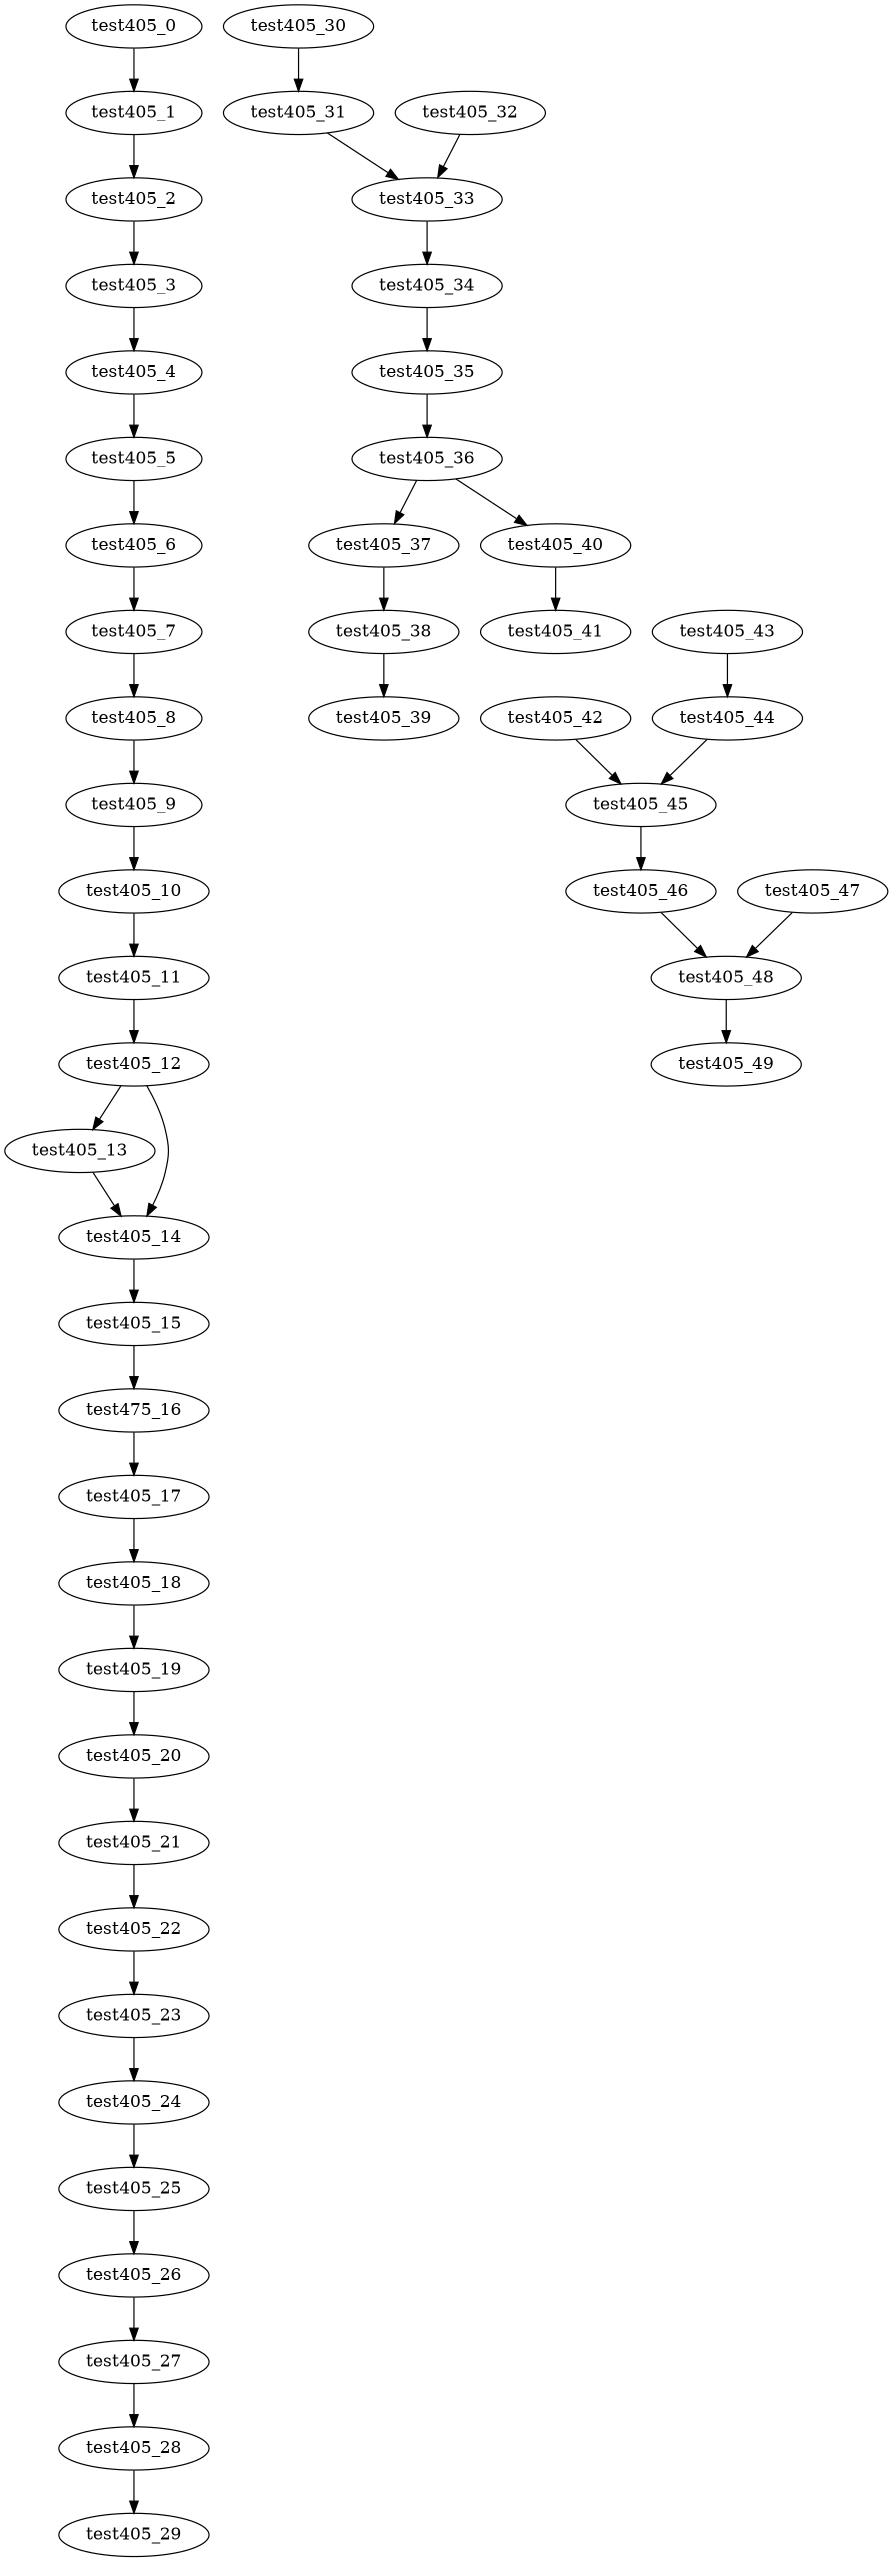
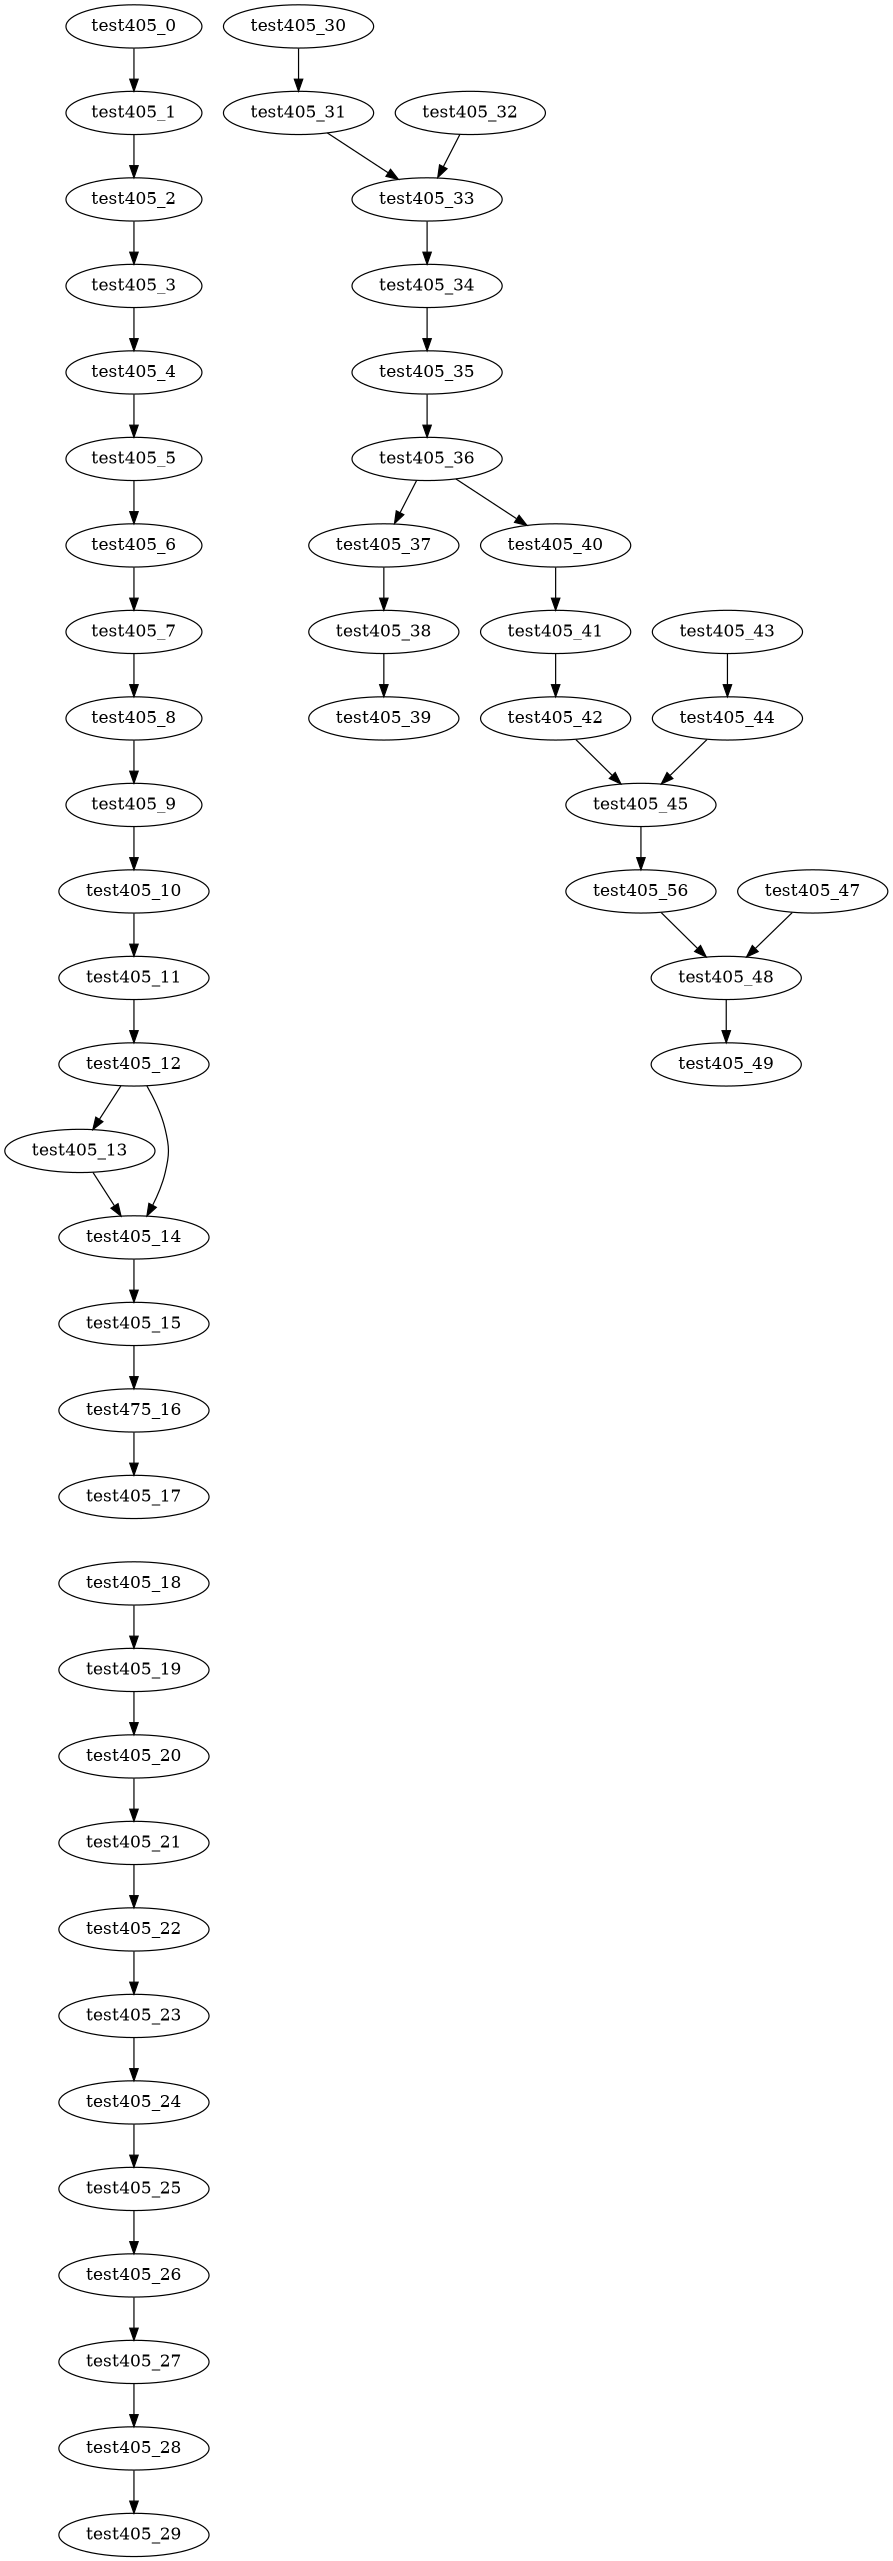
none -> (556, 669)
(641, 891) -> (641, 891)
(134, 1534) -> none
